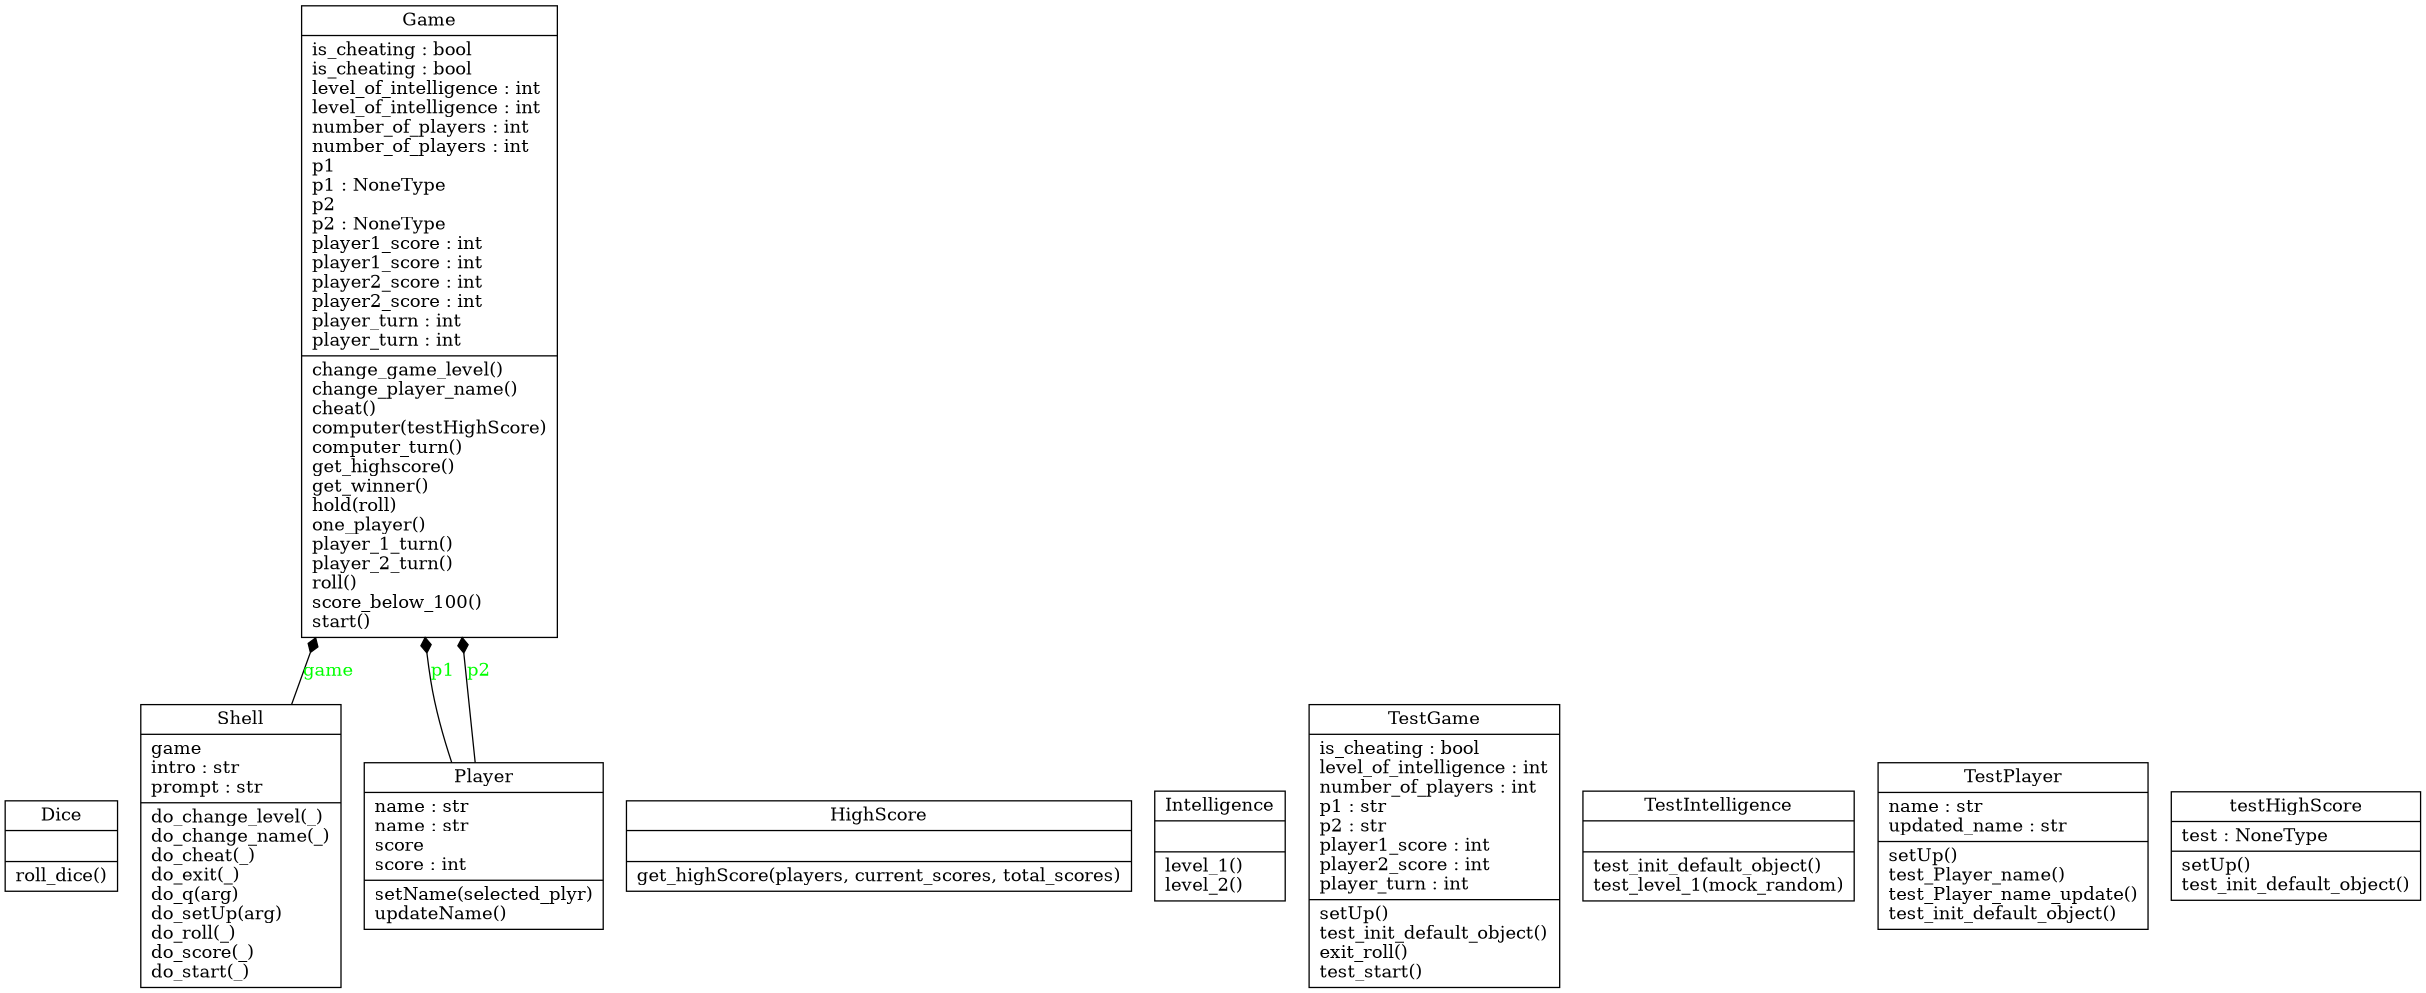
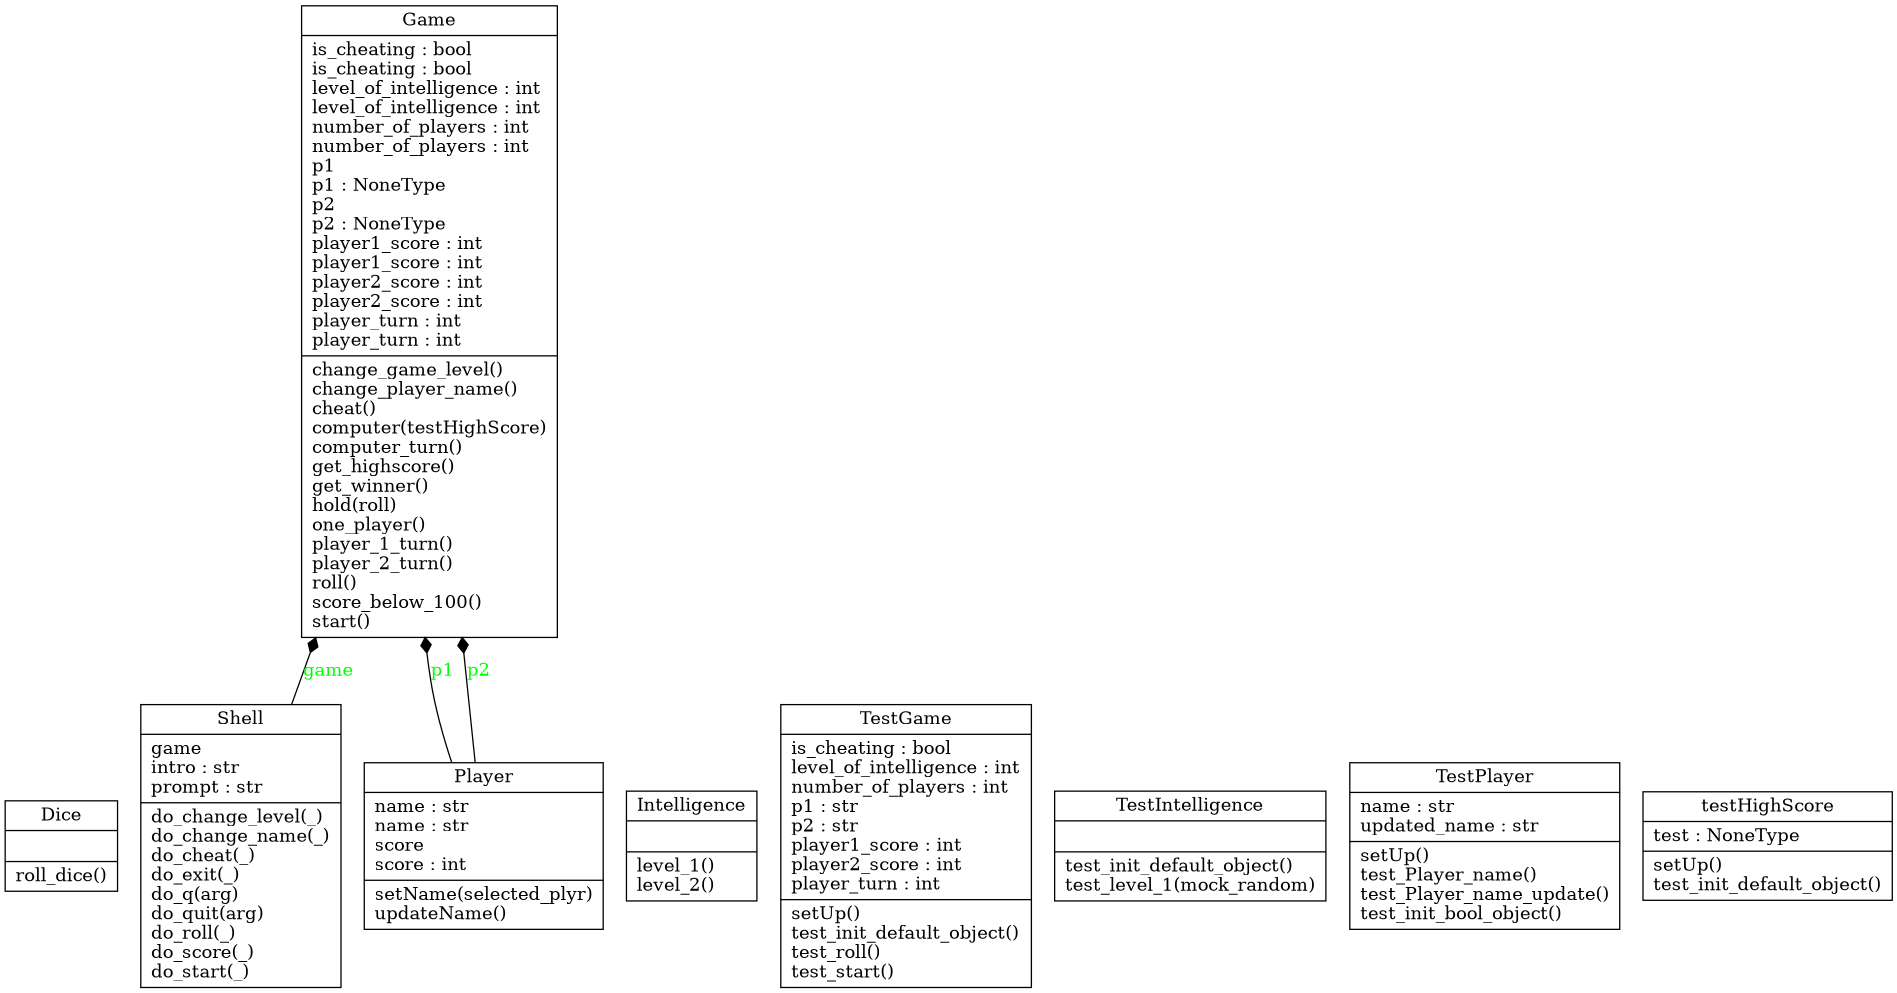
(879, 846) -> none
(217, 914) -> (208, 914)
(2003, 914) -> (1462, 914)
(1364, 953) -> (836, 953)
